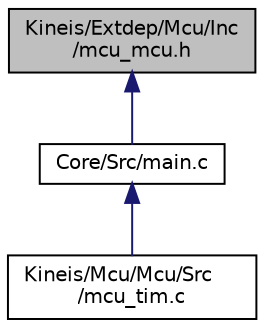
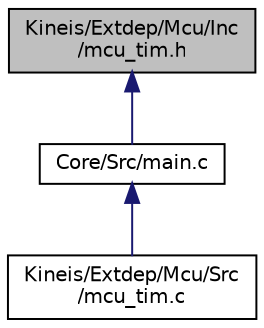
(132, 41) -> (132, 41)
(132, 287) -> (132, 287)
